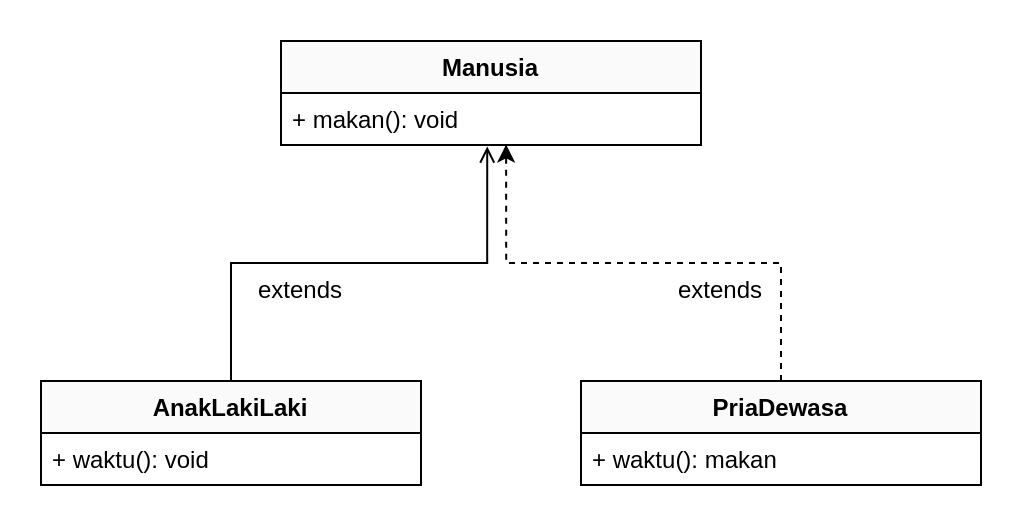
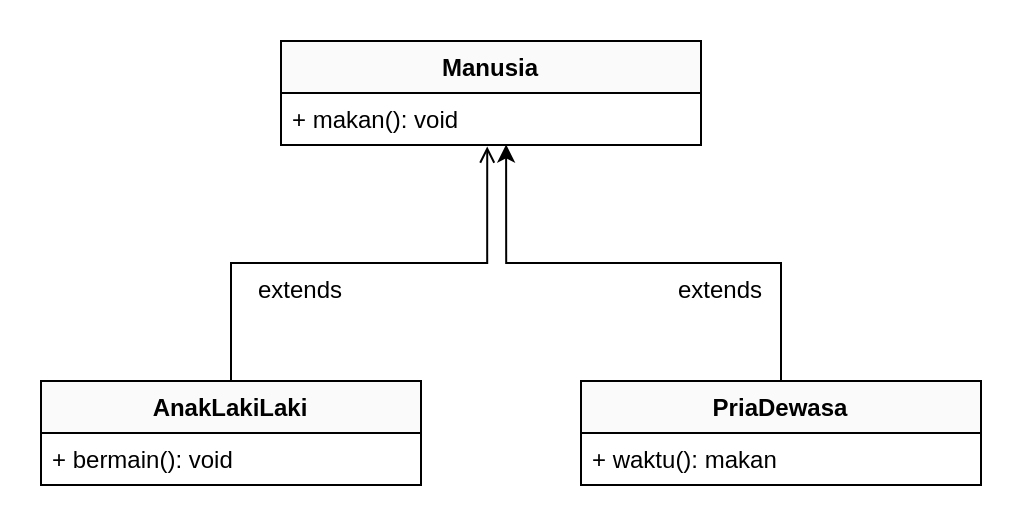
(651, 263) -> (651, 263)
(140, 460) -> (151, 460)
